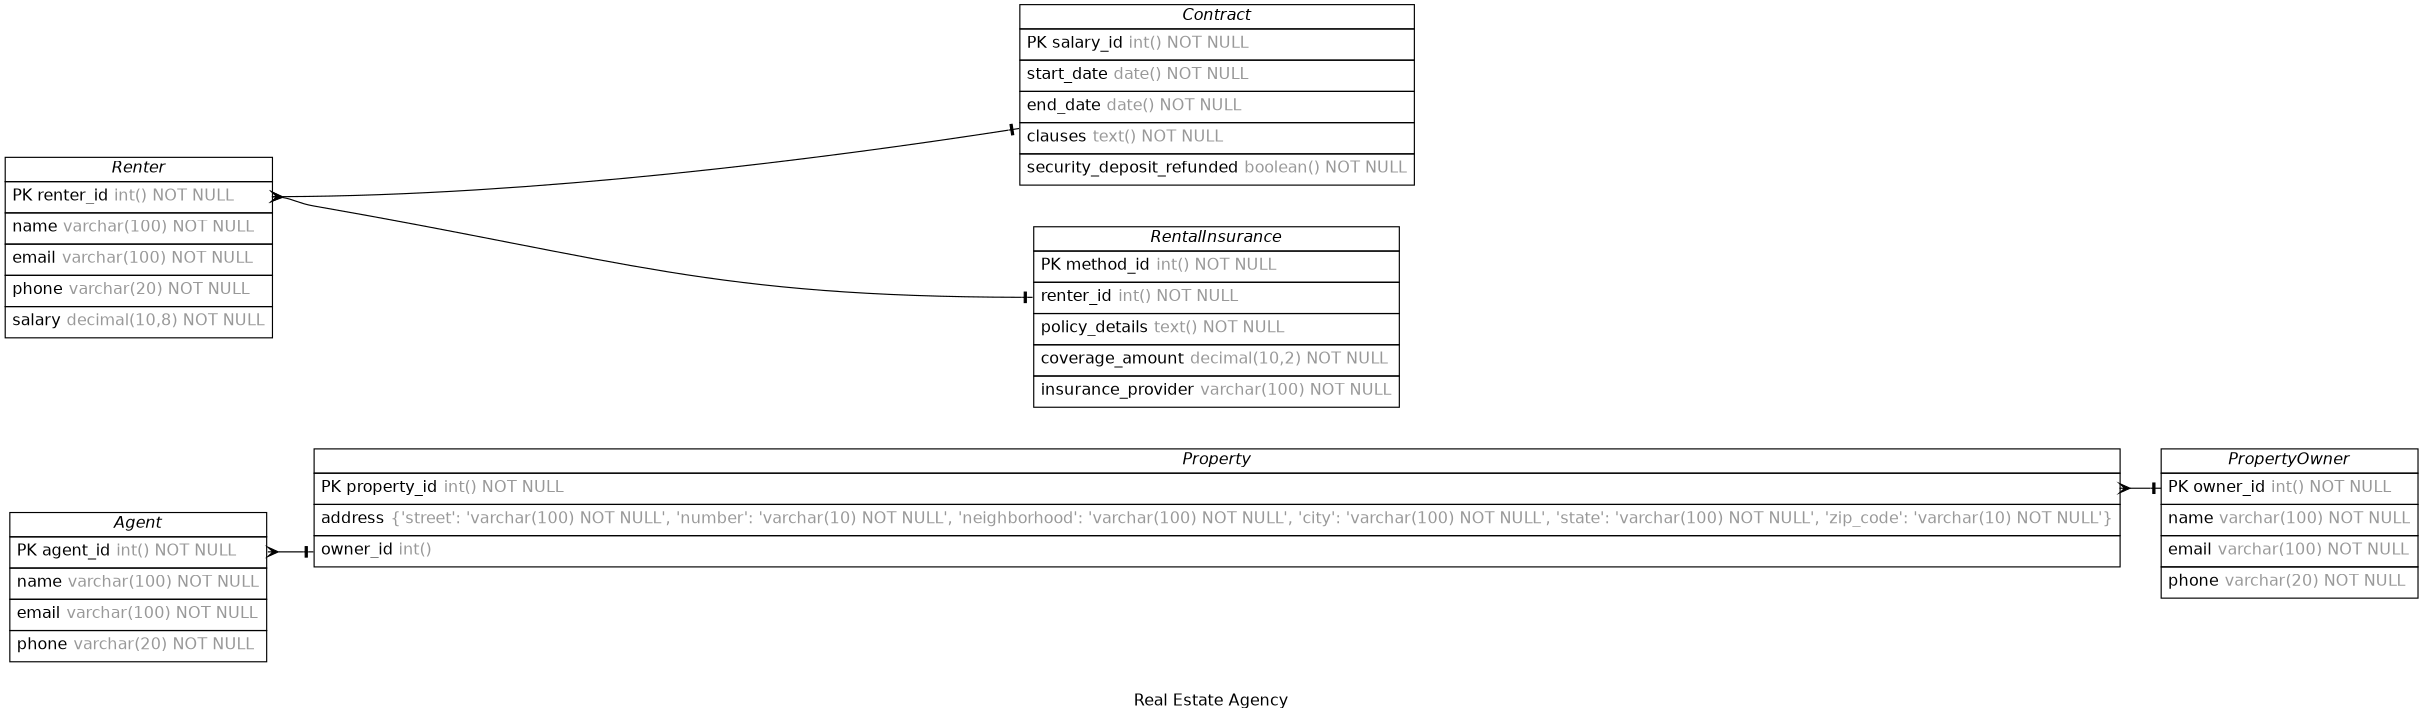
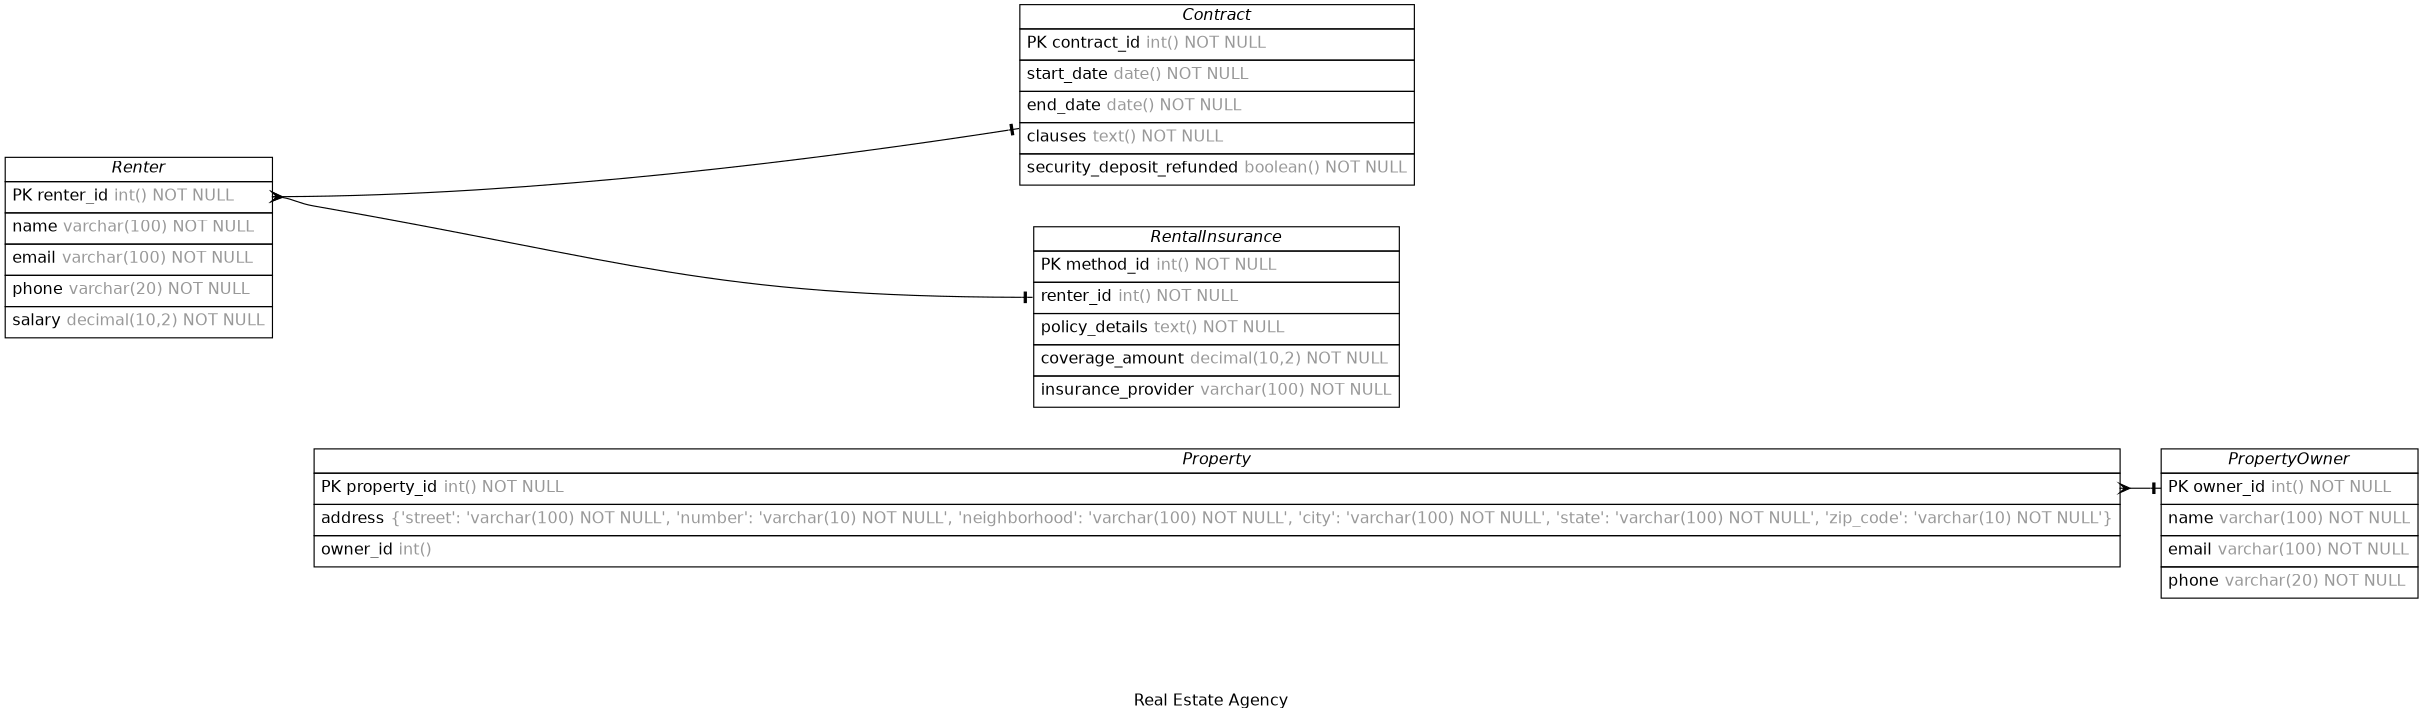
(1078, 43) -> (1086, 43)
(166, 320) -> (166, 320)
(138, 587) -> none
